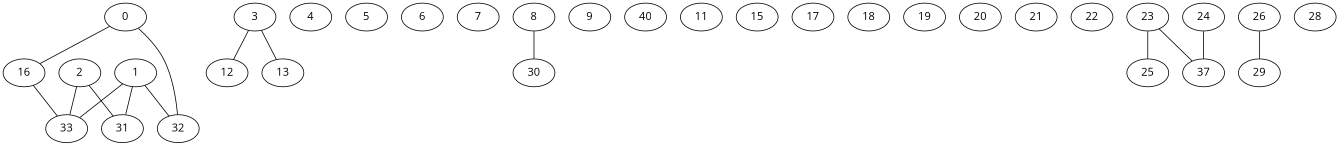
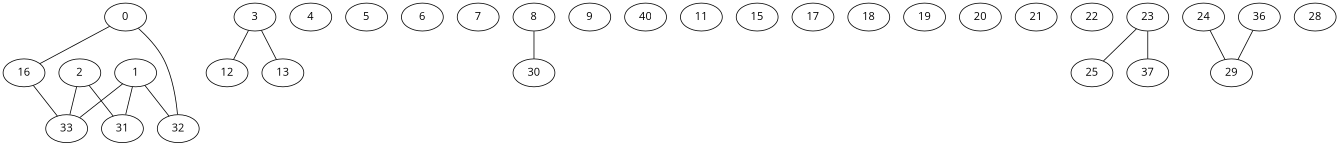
(1259, 17) -> (1259, 17)
(1204, 45) -> (1218, 45)
